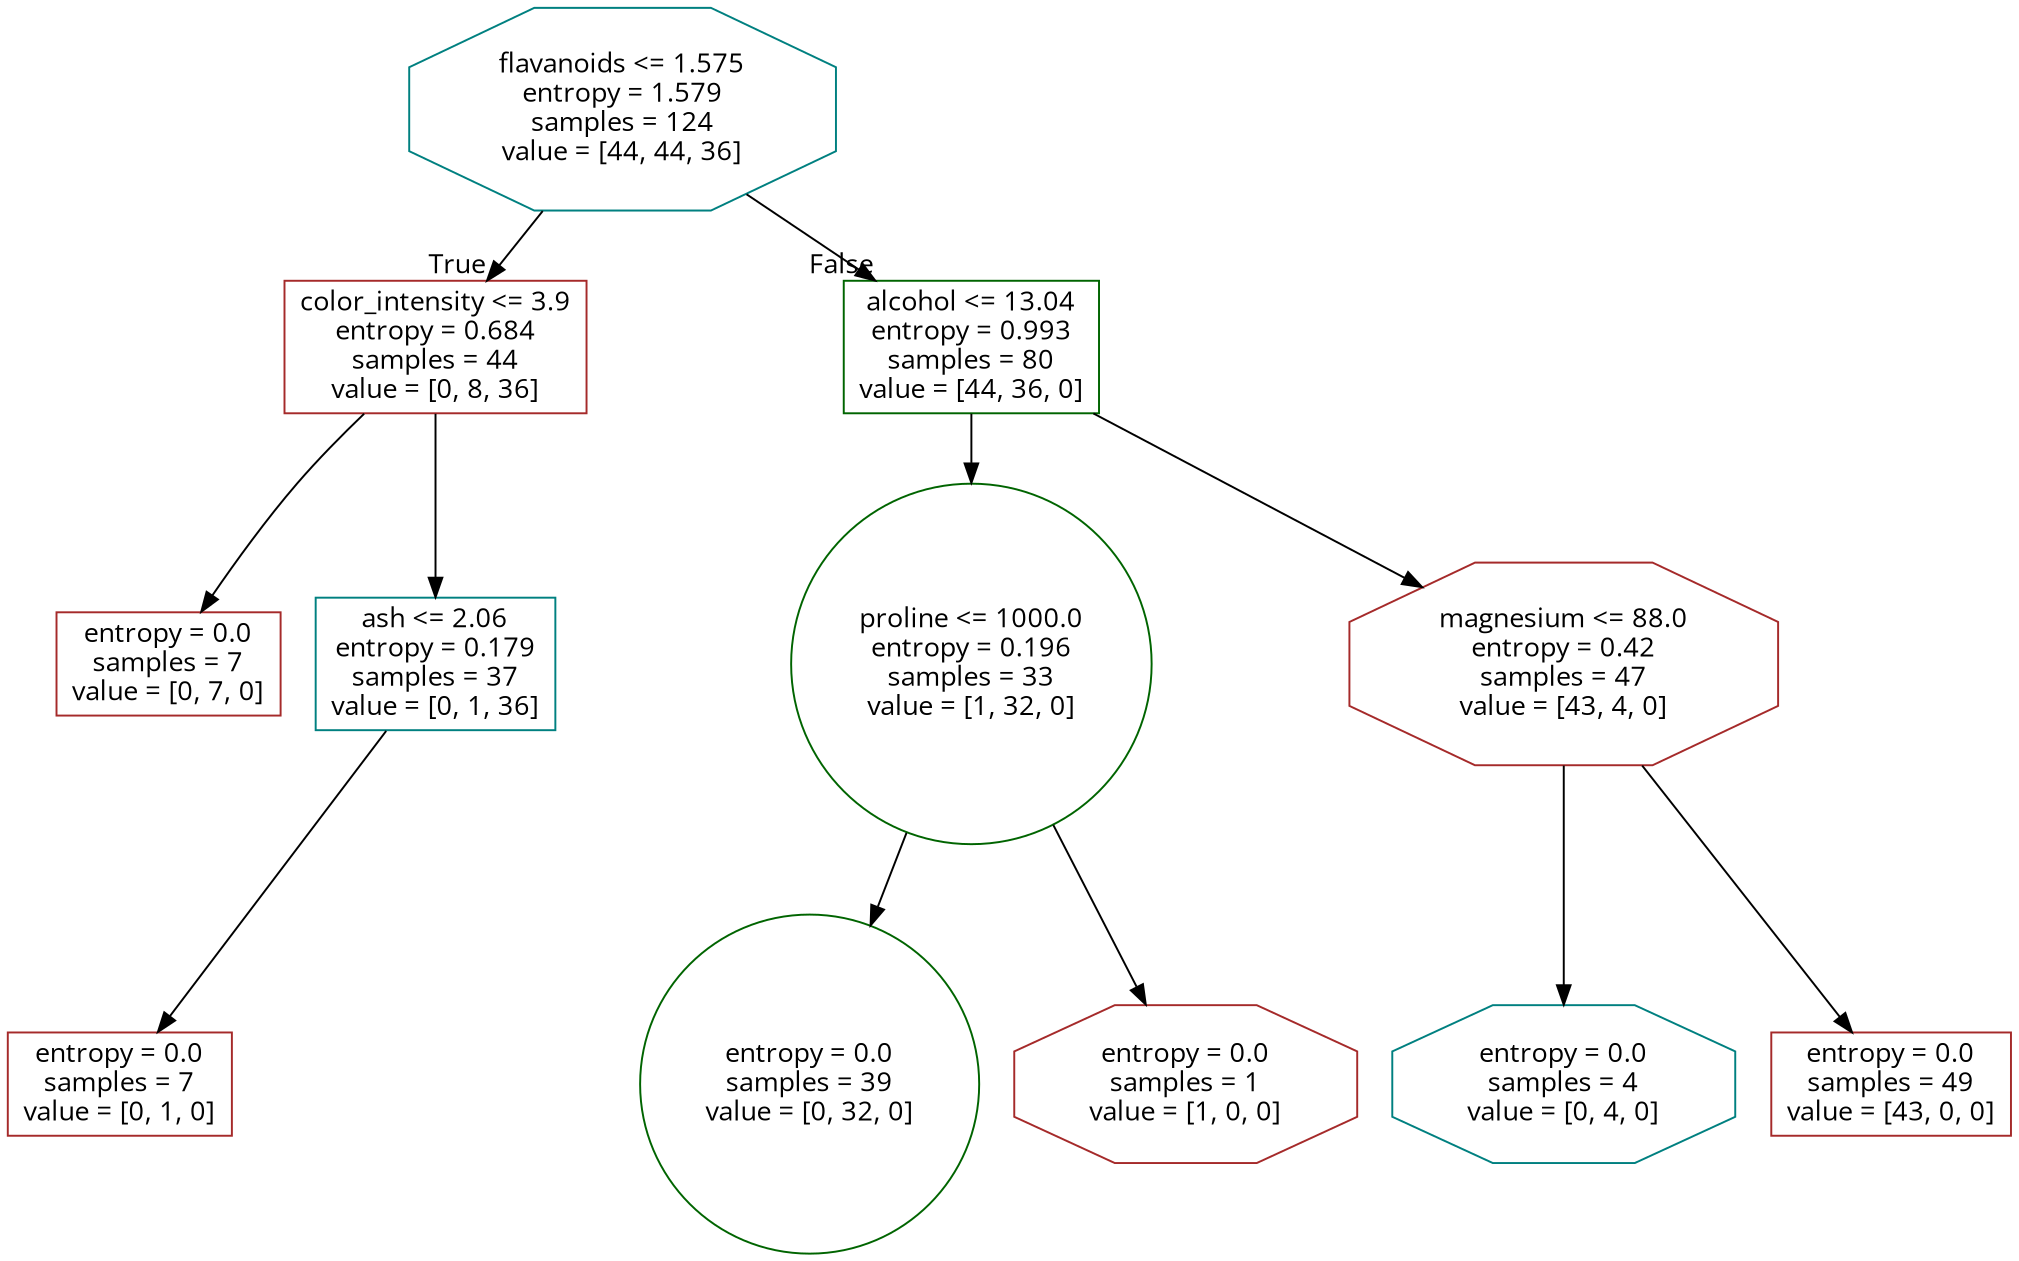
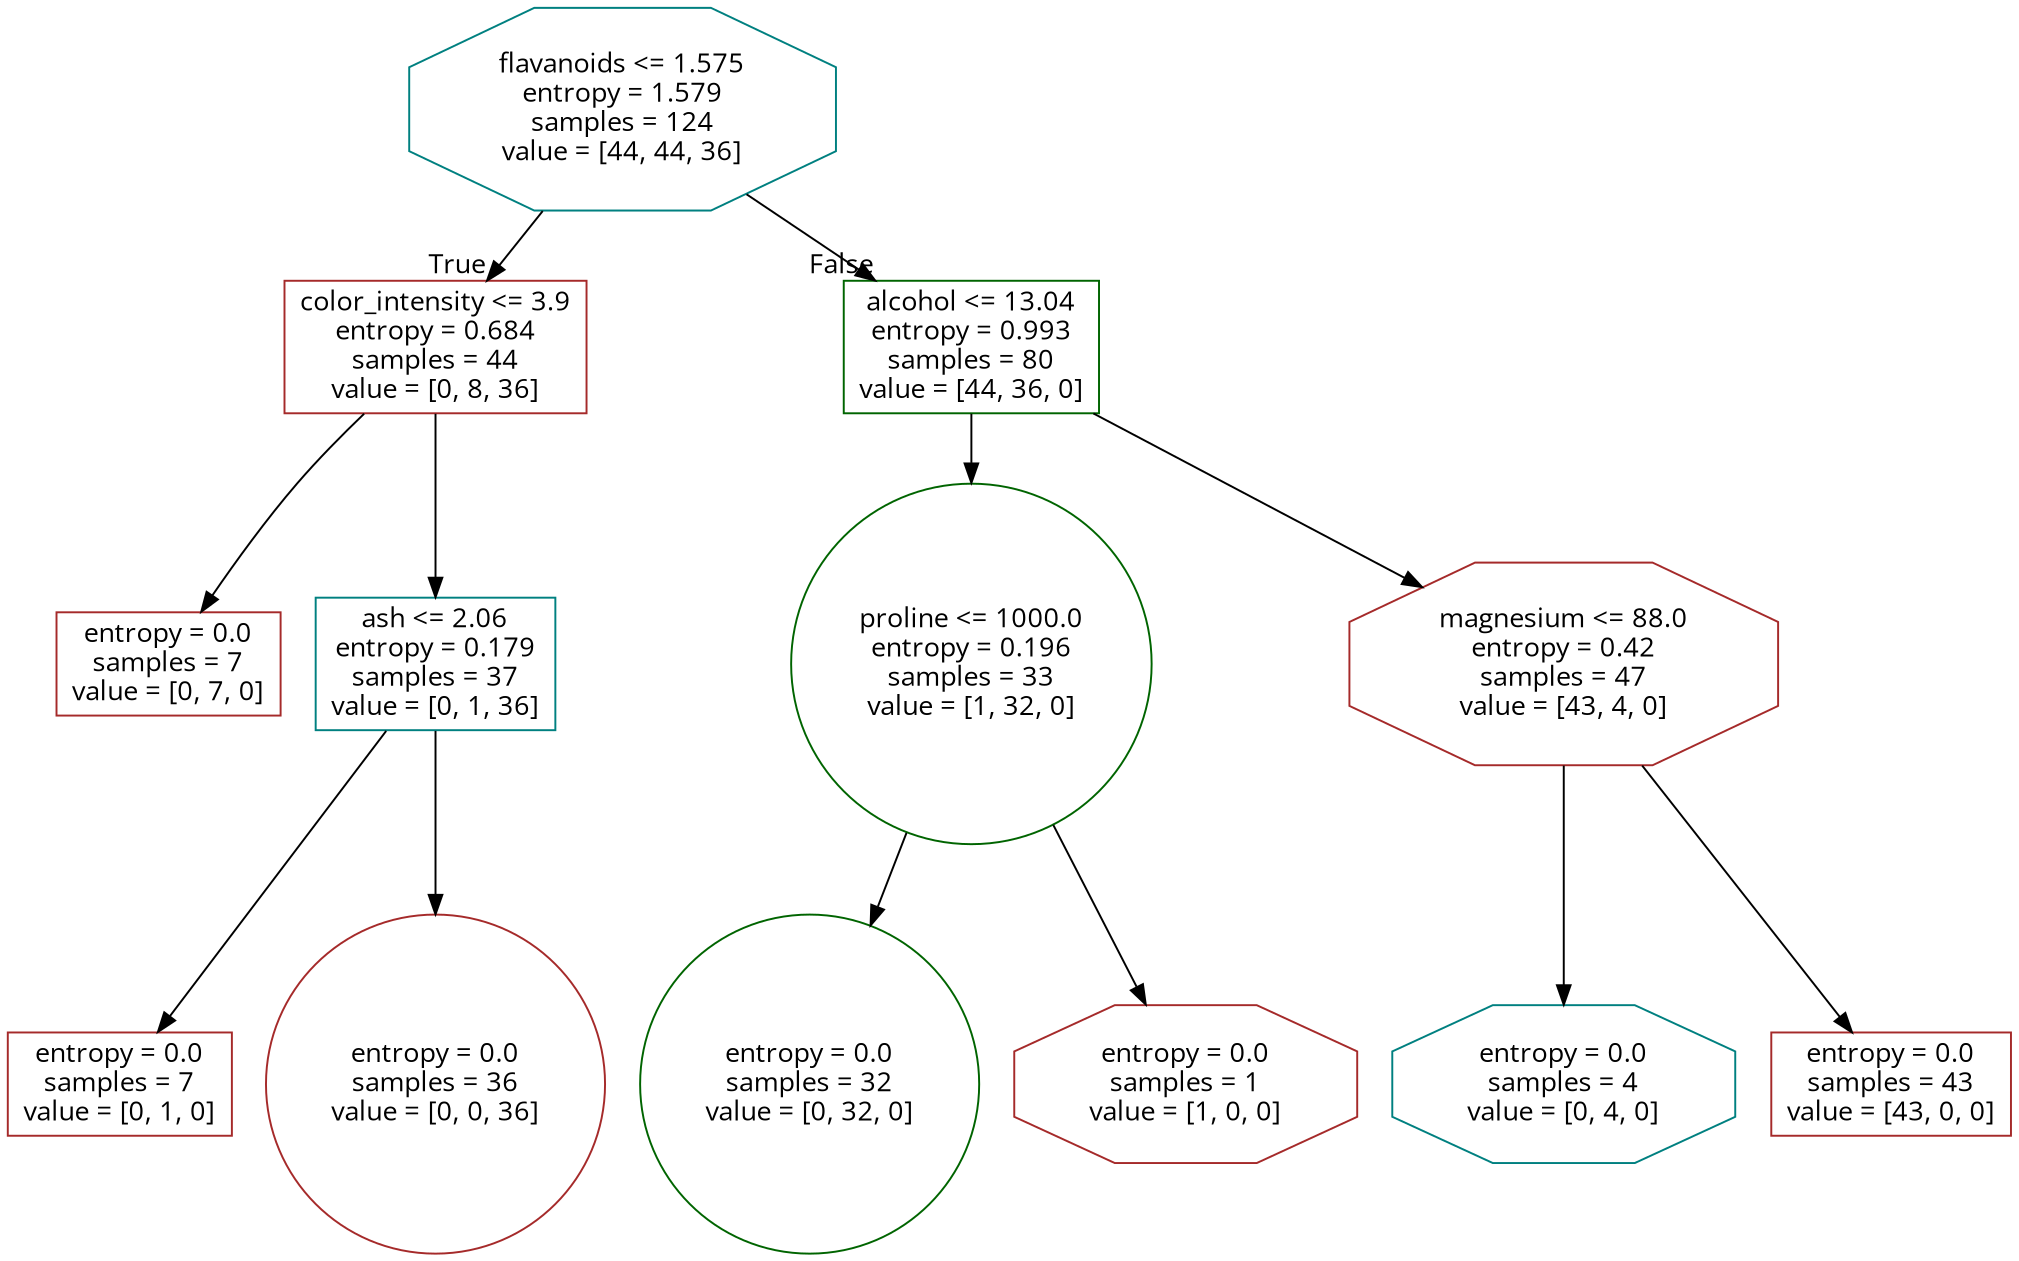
none -> (436, 1084)
(810, 1084) -> (810, 1084)
(1891, 1084) -> (1891, 1084)
